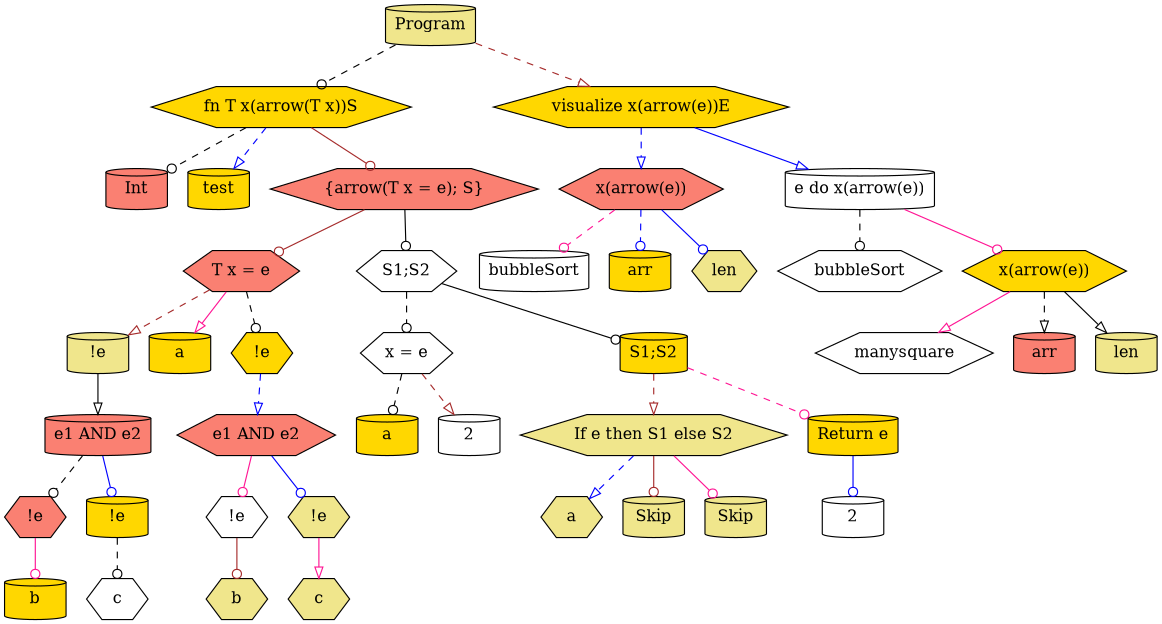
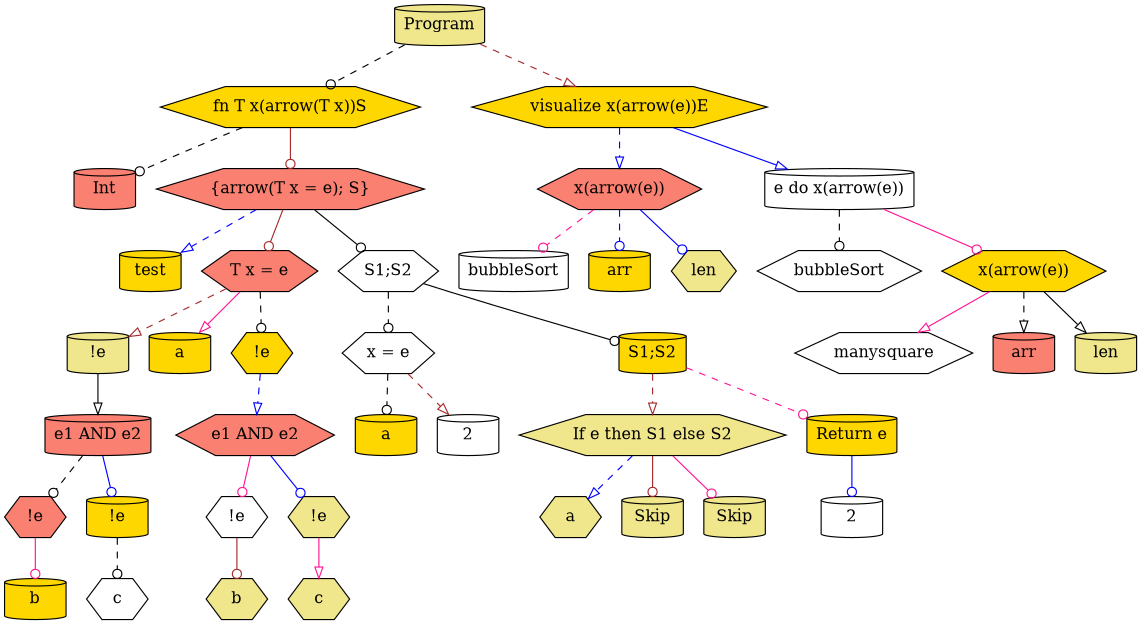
(253, 144) -> (224, 228)
